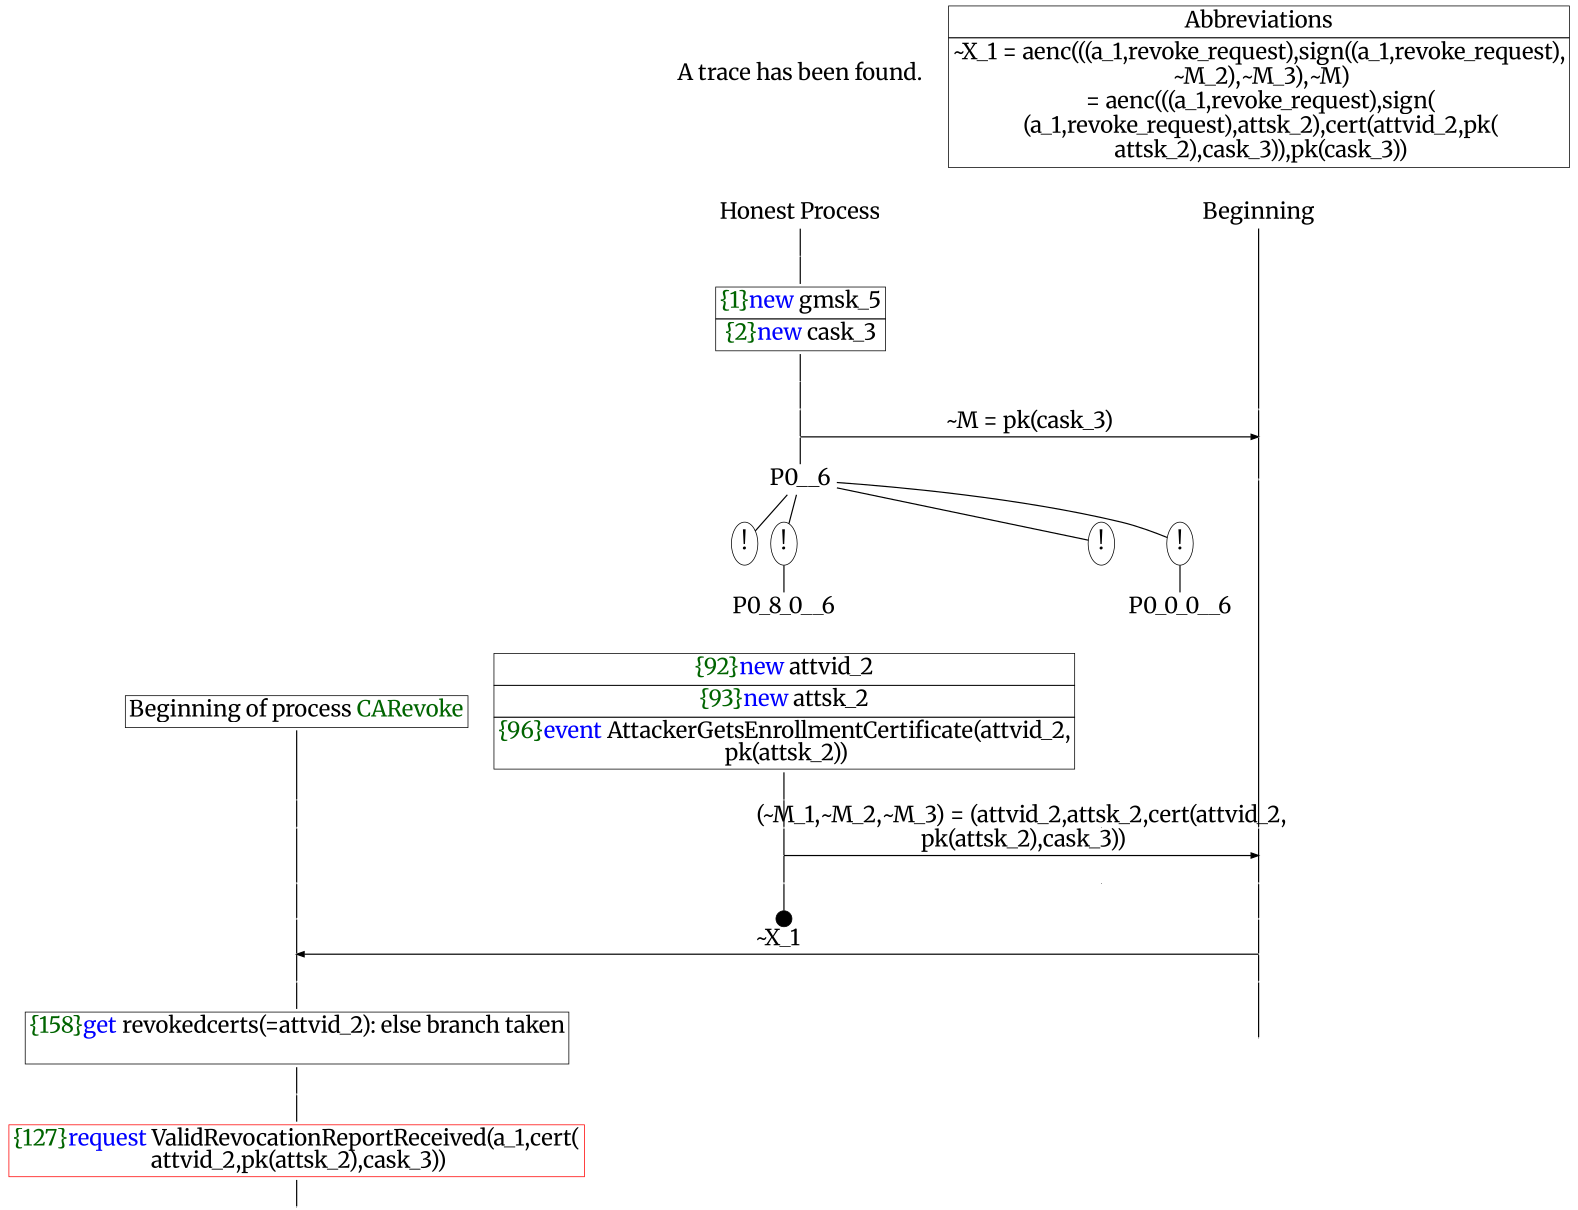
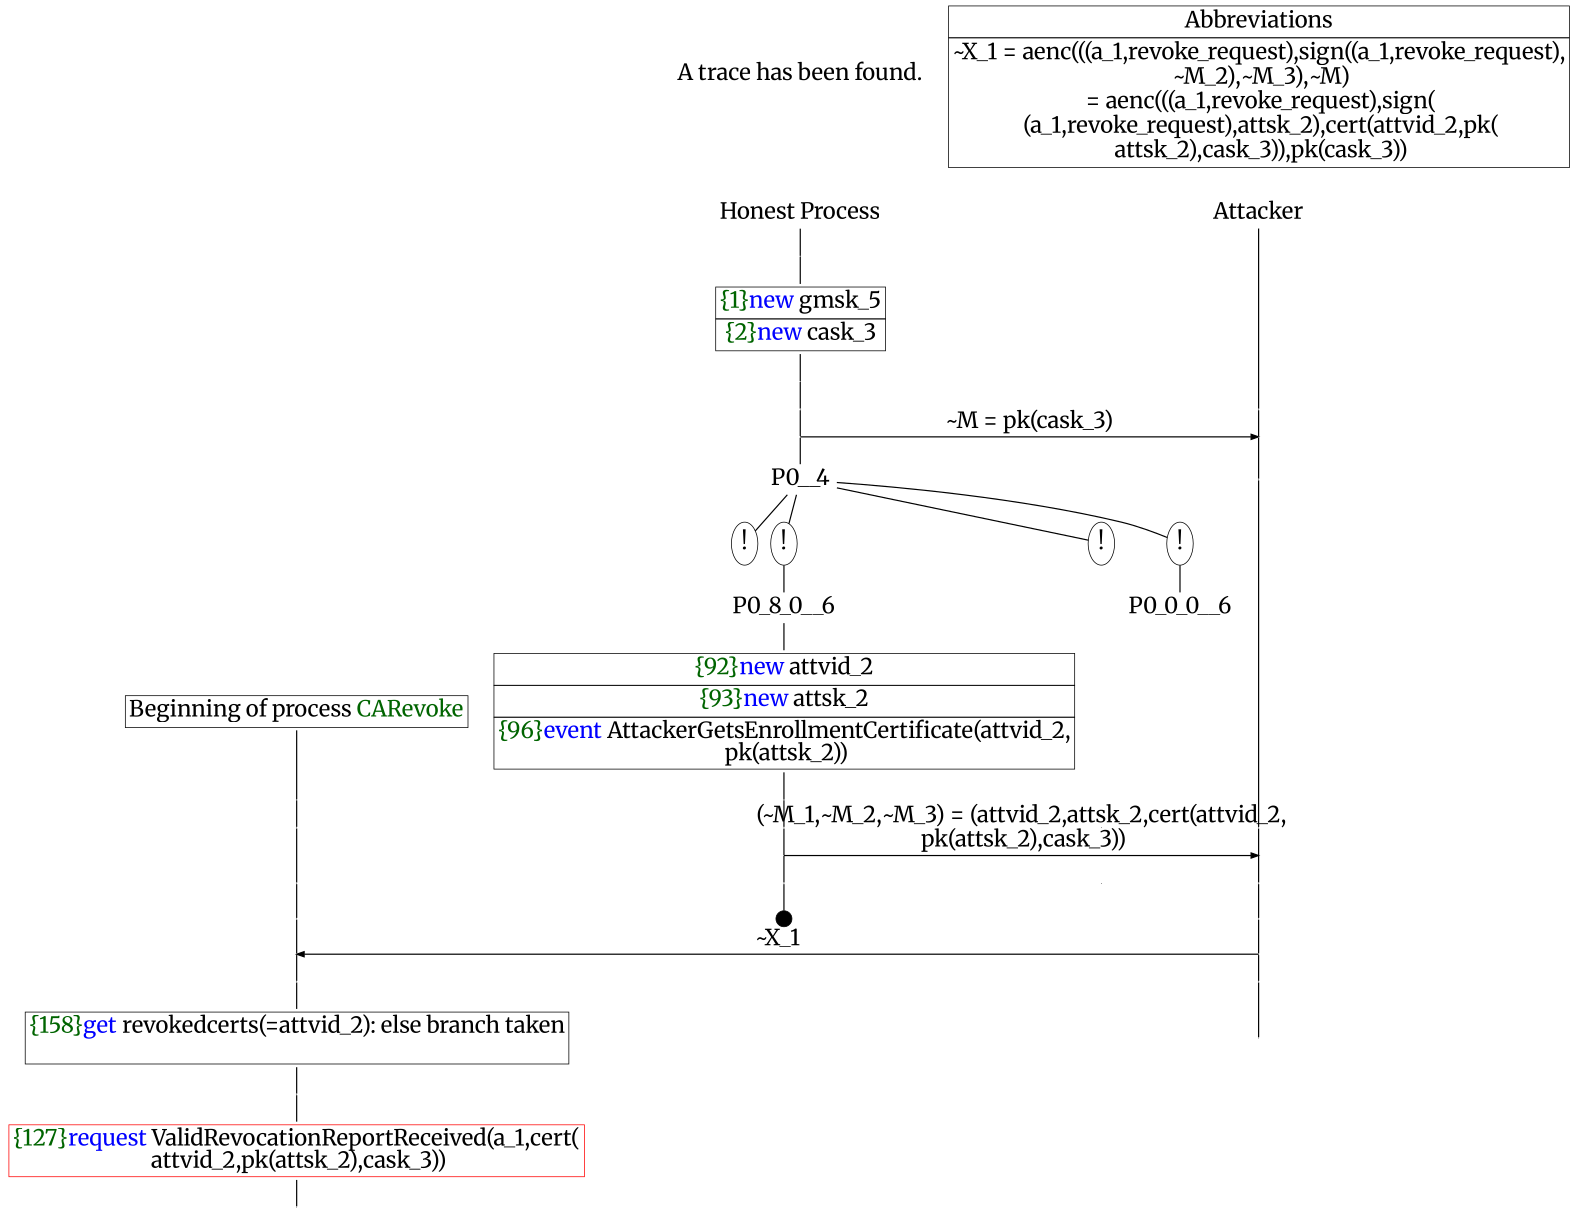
(1259, 213) -> (1259, 213)
(800, 480) -> (800, 480)
none -> (784, 637)
